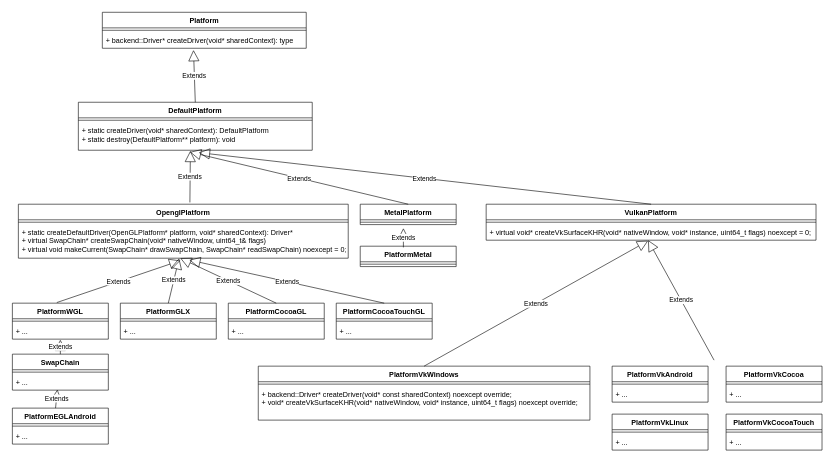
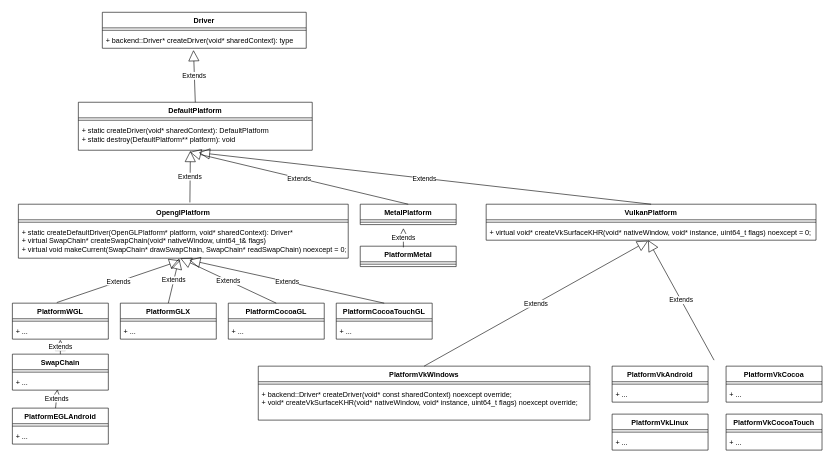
(204, 20) -> (204, 20)
